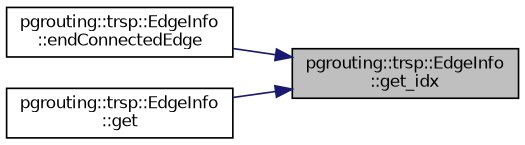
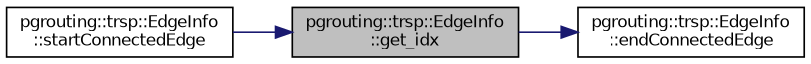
(254, 52) -> (540, 32)
(120, 113) -> (120, 32)
